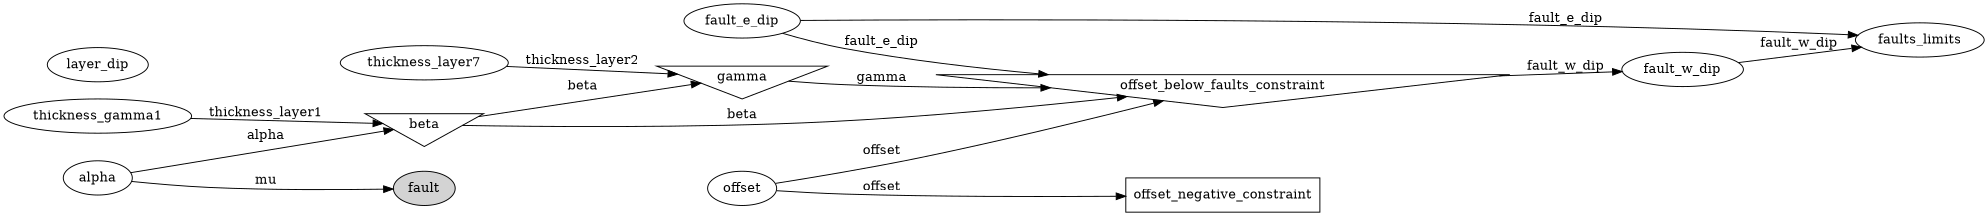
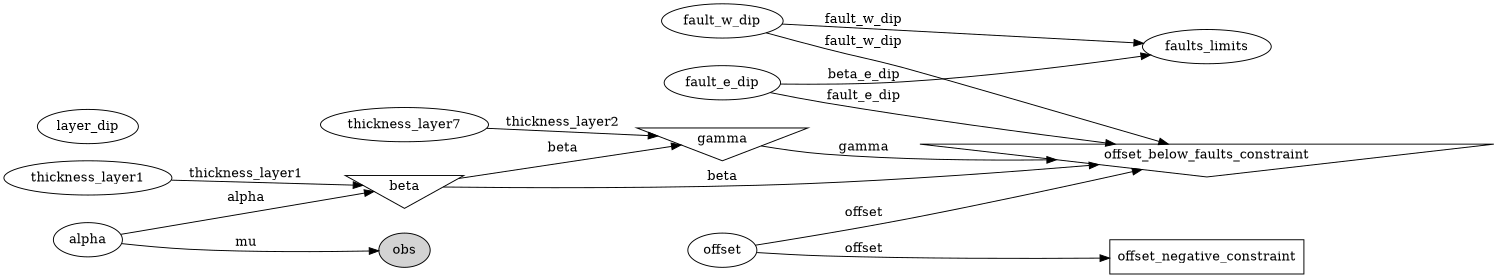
(1566, 19) -> (864, 75)
(1556, 74) -> (963, 85)
(98, 116) -> (88, 178)
(424, 188) -> (405, 250)
